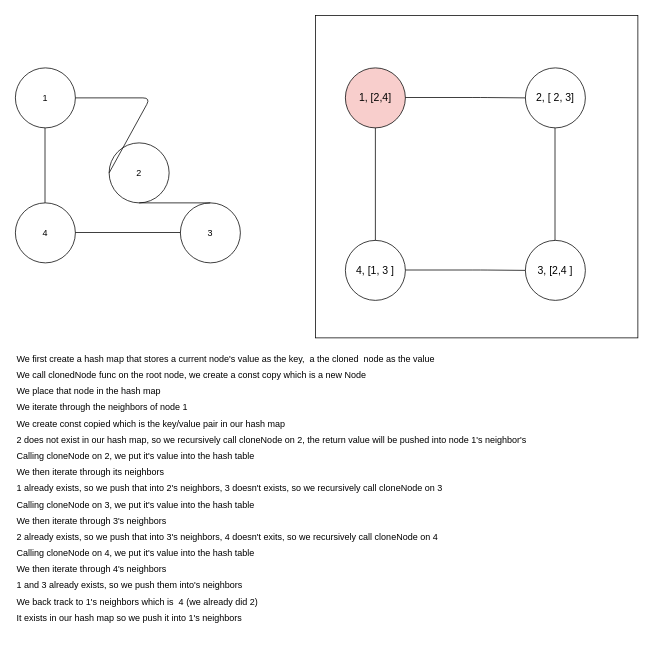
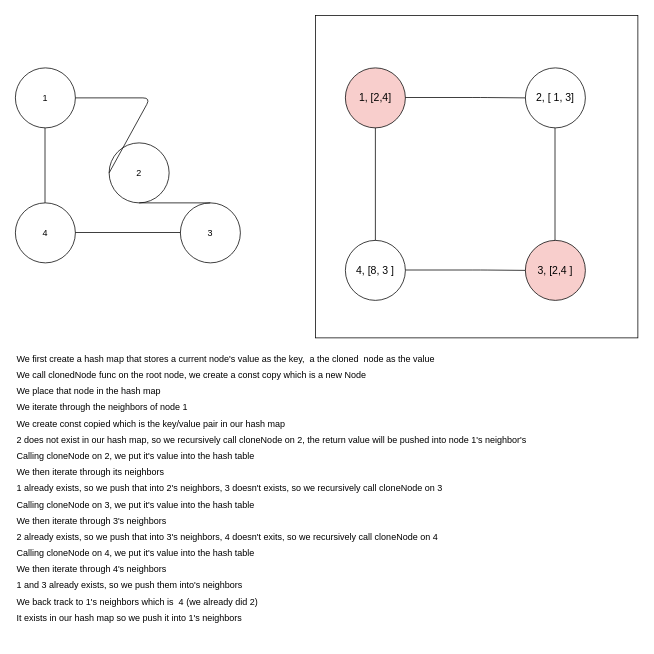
(555, 98) -> (555, 98)
(375, 270) -> (375, 270)
(555, 270) -> (555, 270)
